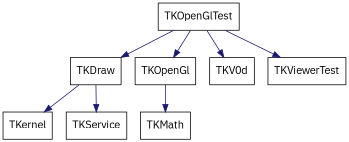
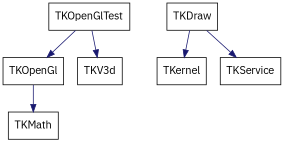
(151, 42) -> none
(232, 71) -> (100, 71)
(307, 71) -> none
